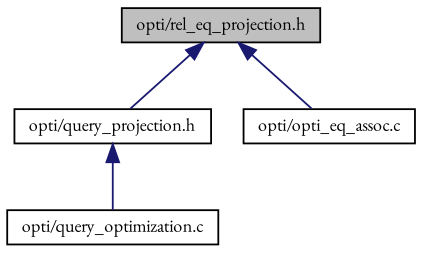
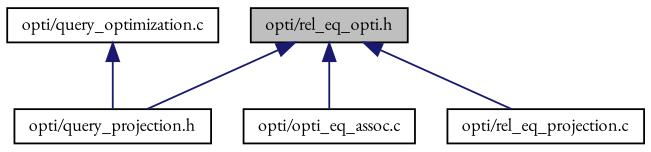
(221, 25) -> (329, 25)
none -> (546, 126)
(113, 186) -> (113, 85)
